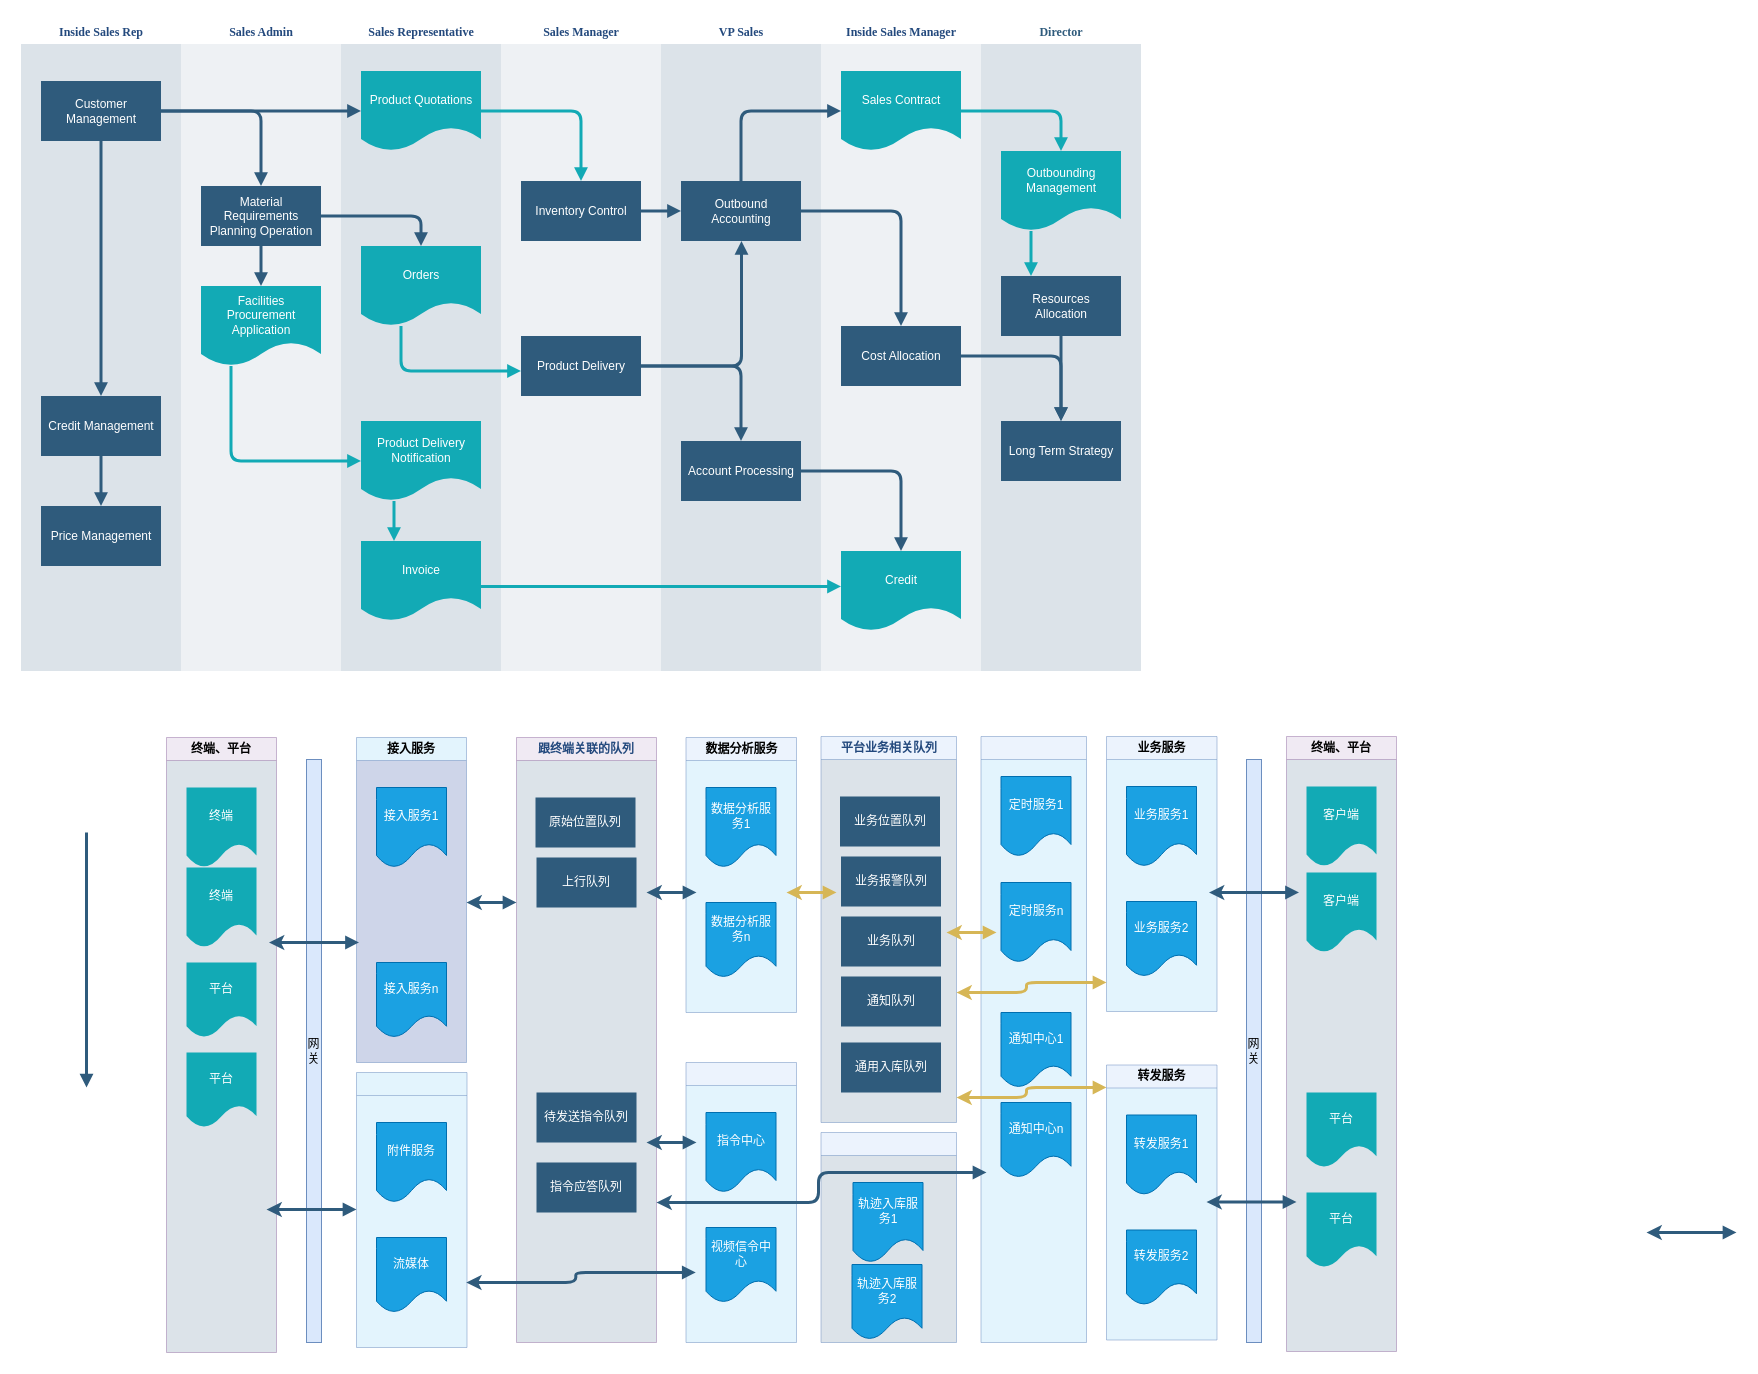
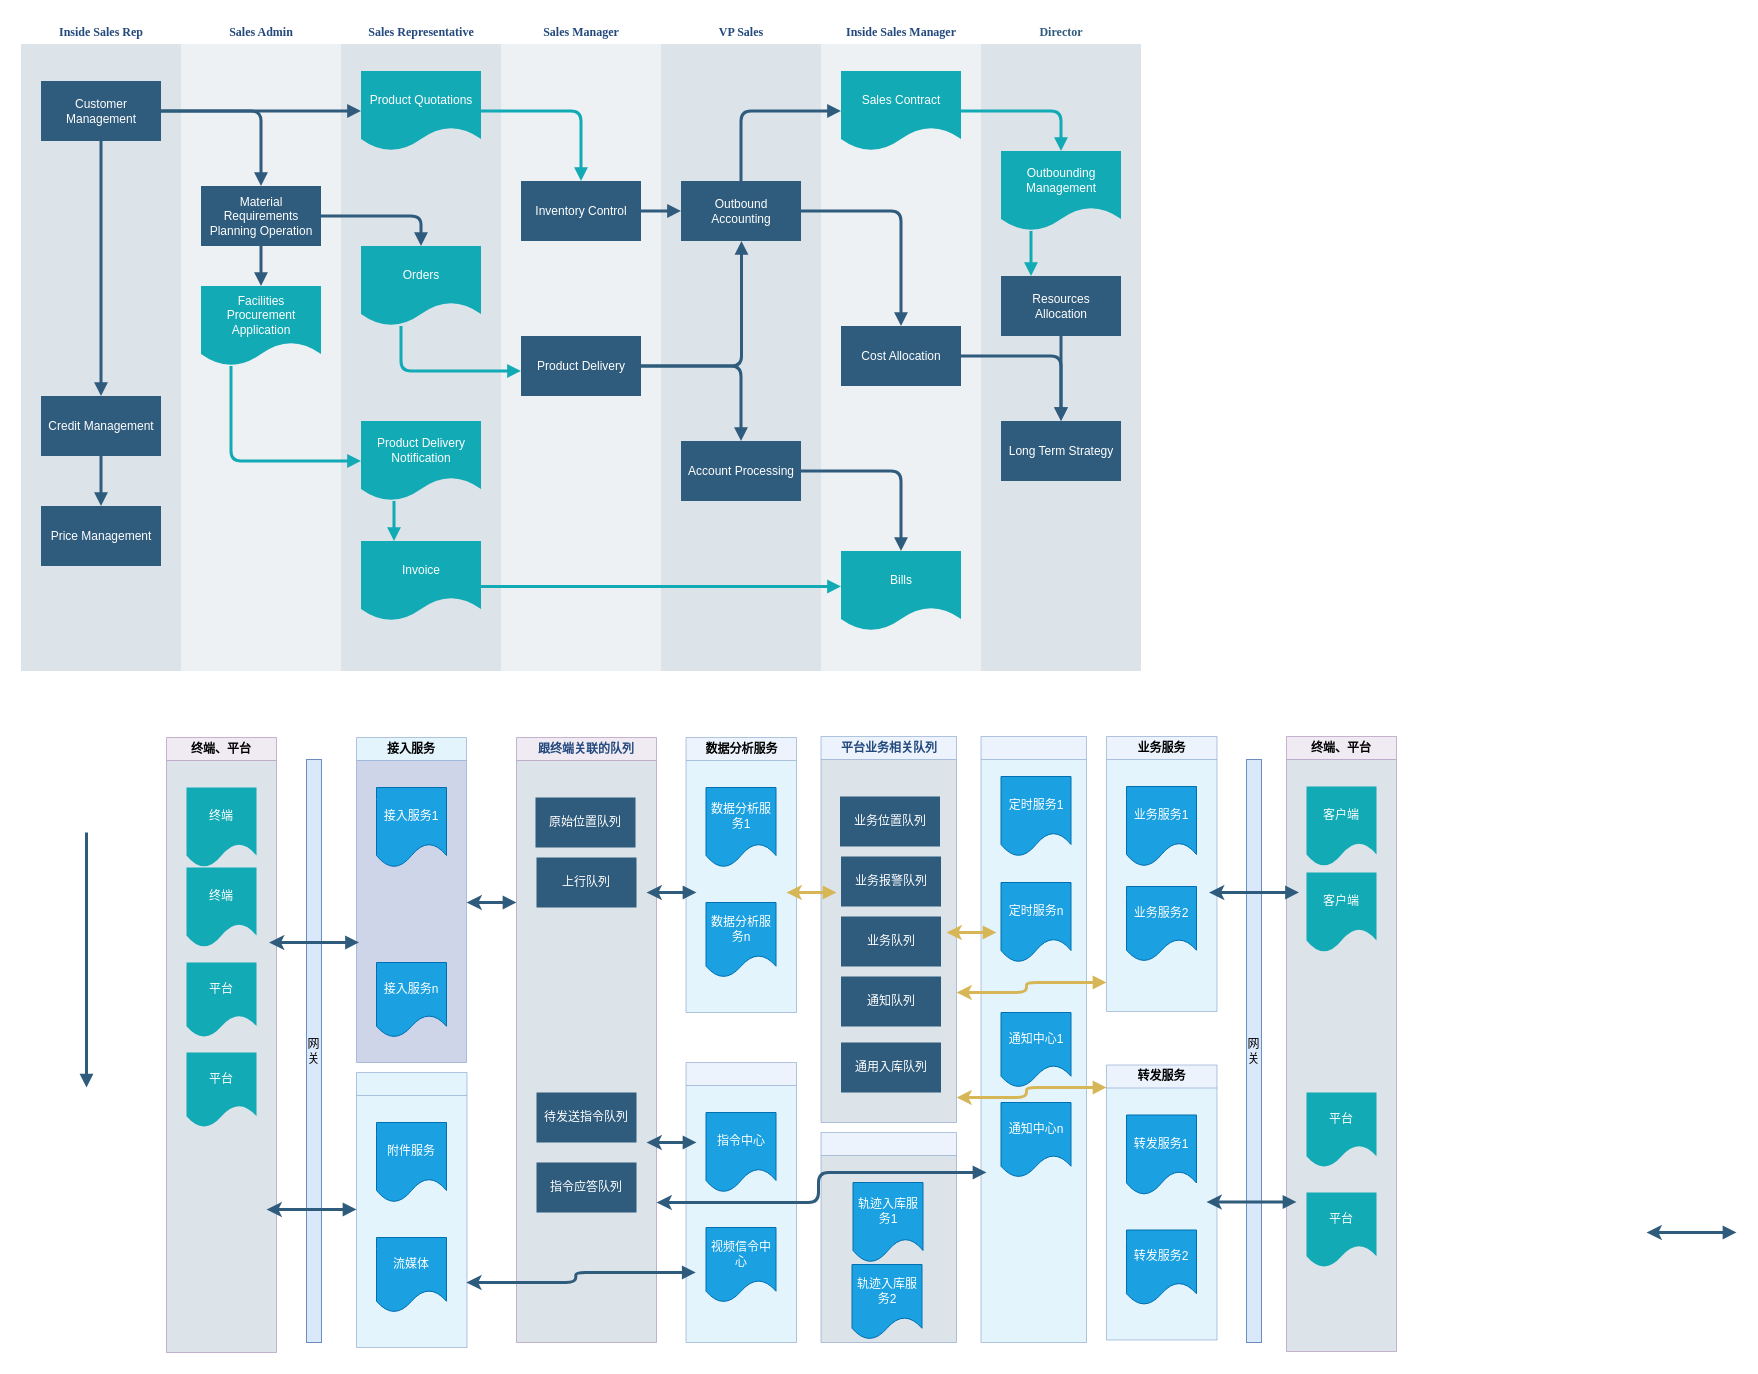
(902, 581) -> (902, 581)
(1162, 939) -> (1162, 924)
